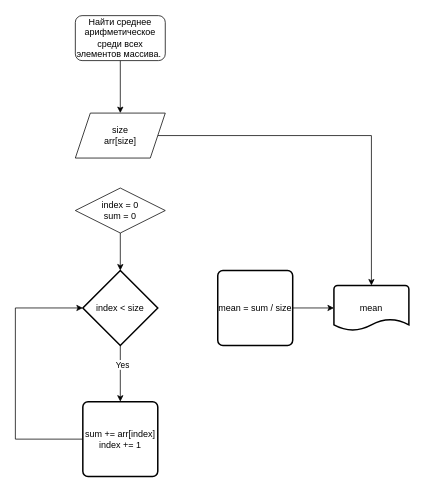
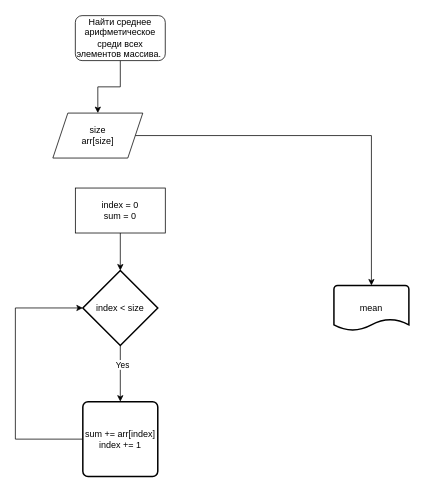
(120, 135) -> (98, 135)
(120, 210) -> (120, 210)
(255, 308) -> none
(327, 308) -> none
